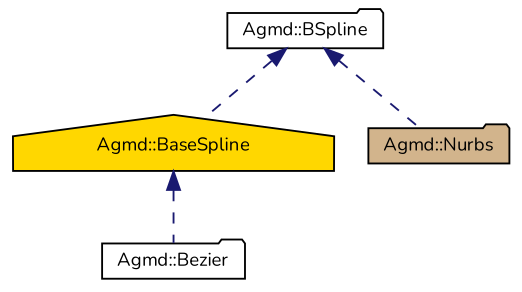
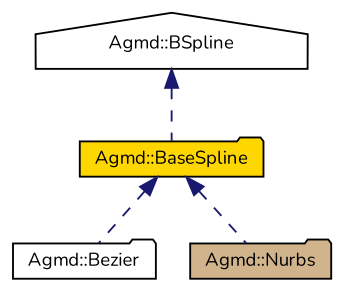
(305, 31) -> (172, 44)
(379, 94) -> (223, 217)
(174, 146) -> (172, 159)
